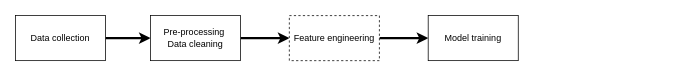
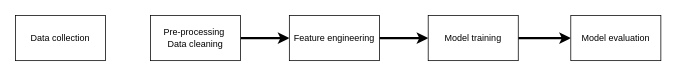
(124, 38) -> none
(334, 38) -> (334, 38)
none -> (540, 38)
none -> (615, 38)
